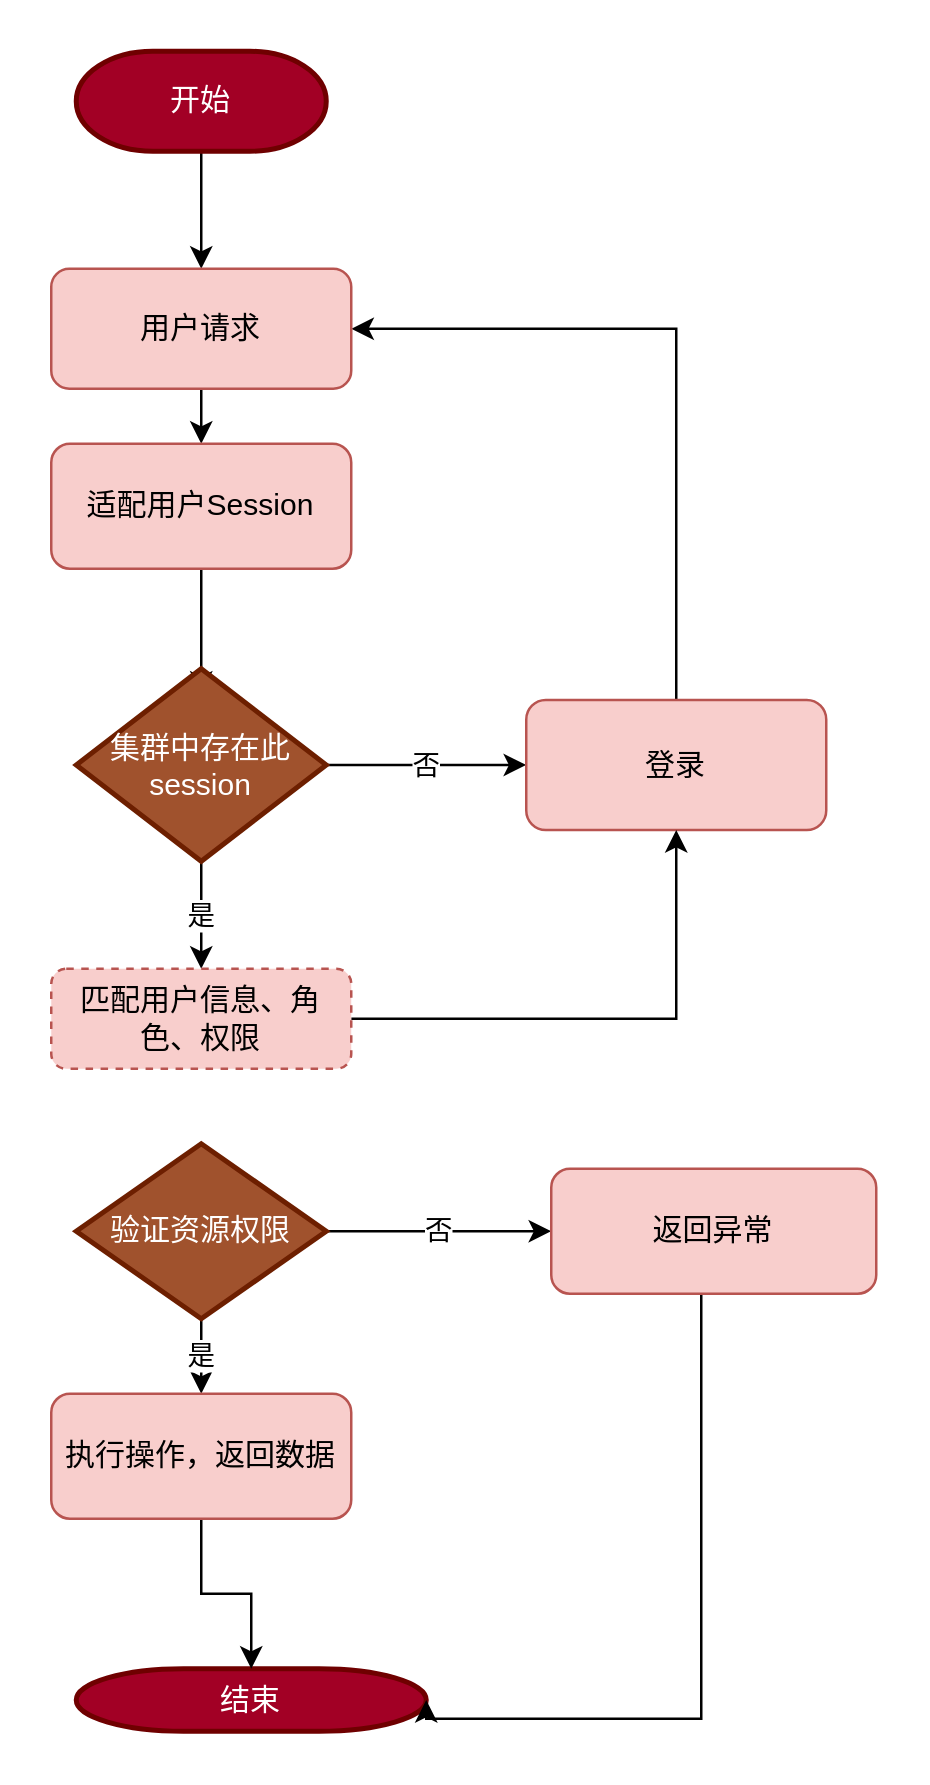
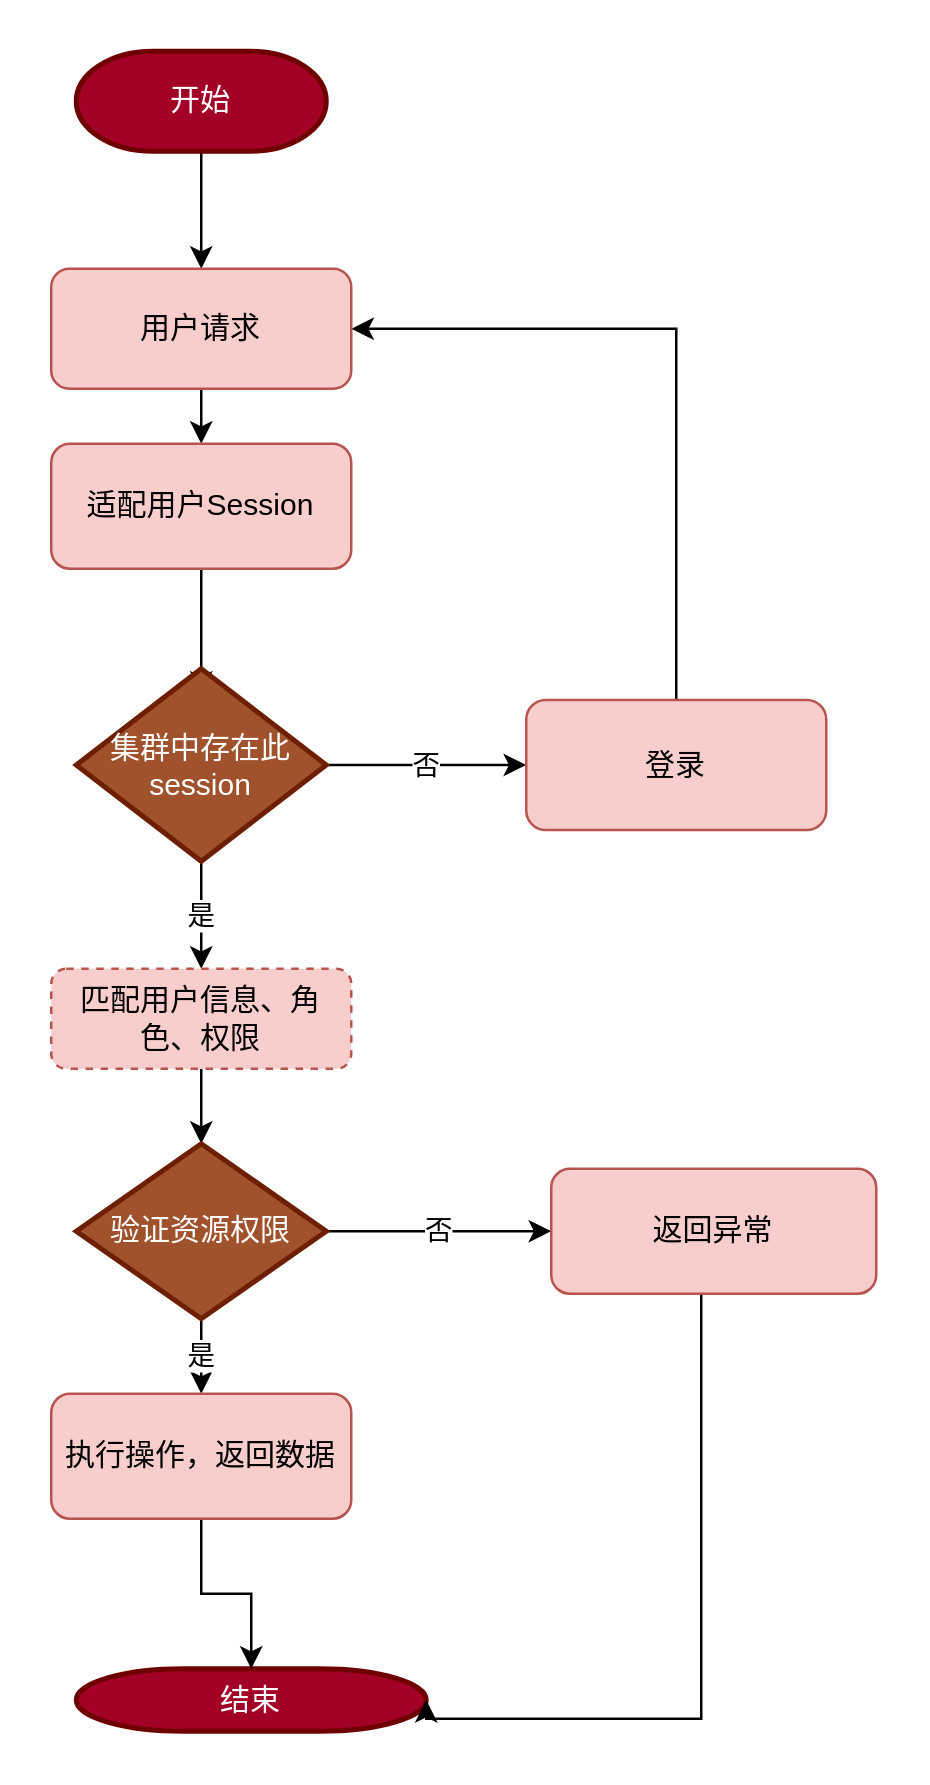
(599, 1019) -> (201, 1115)
